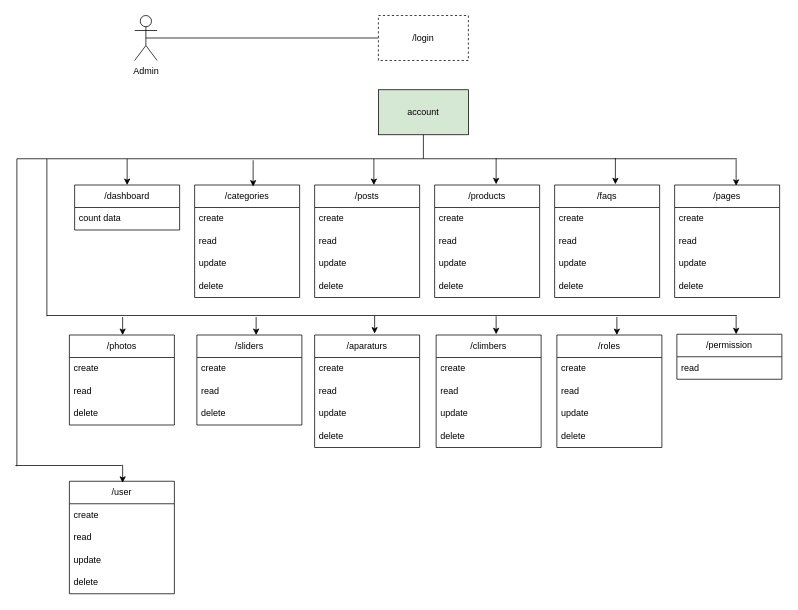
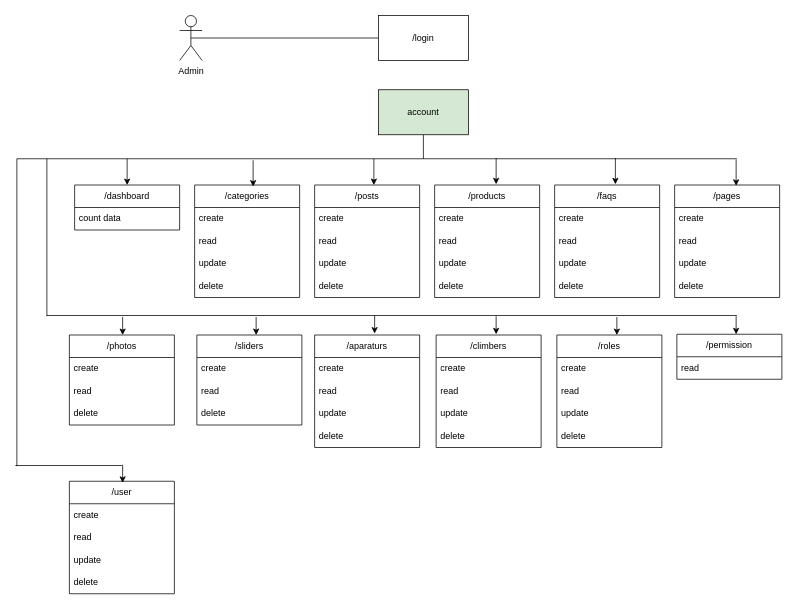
(146, 38) -> (191, 38)
(423, 38) -> (423, 38)
